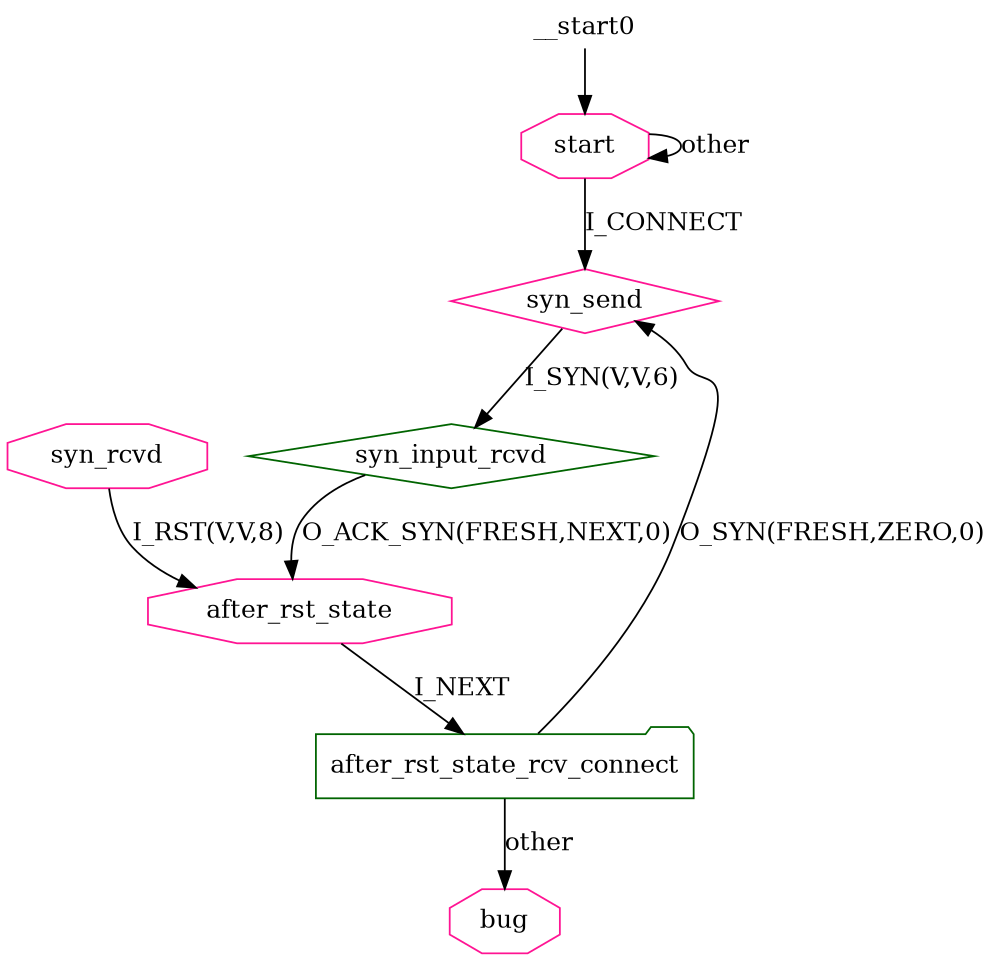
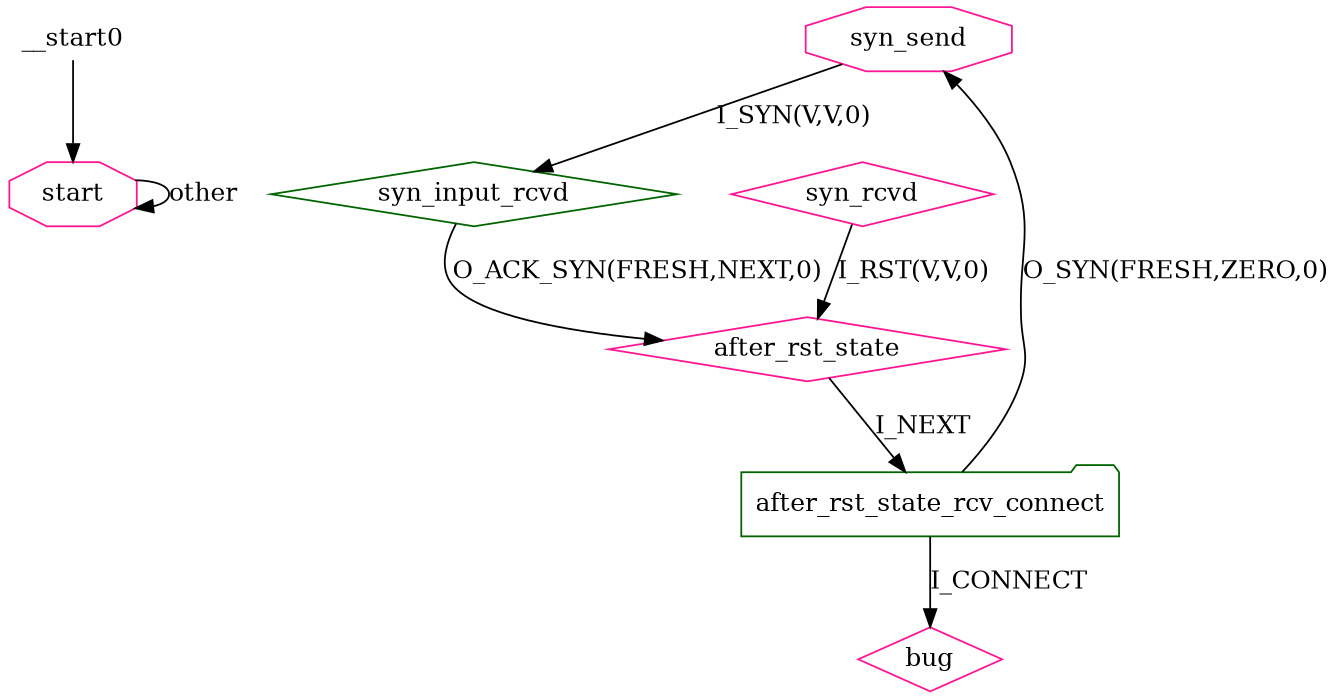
(585, 215) -> none
(585, 301) -> (909, 39)
(602, 379) -> (794, 117)
(107, 456) -> (862, 194)
(208, 534) -> (913, 272)
(300, 611) -> (807, 349)
(540, 844) -> (1009, 582)
(505, 921) -> (930, 659)
